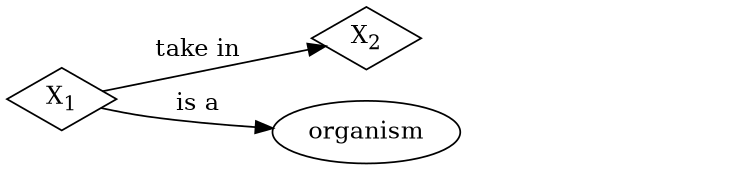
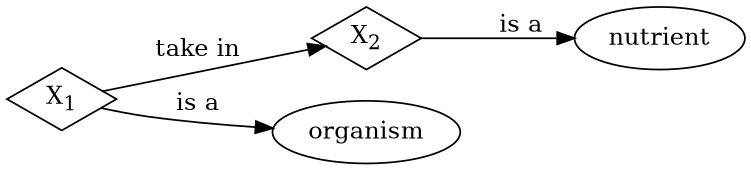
none -> (660, 38)
